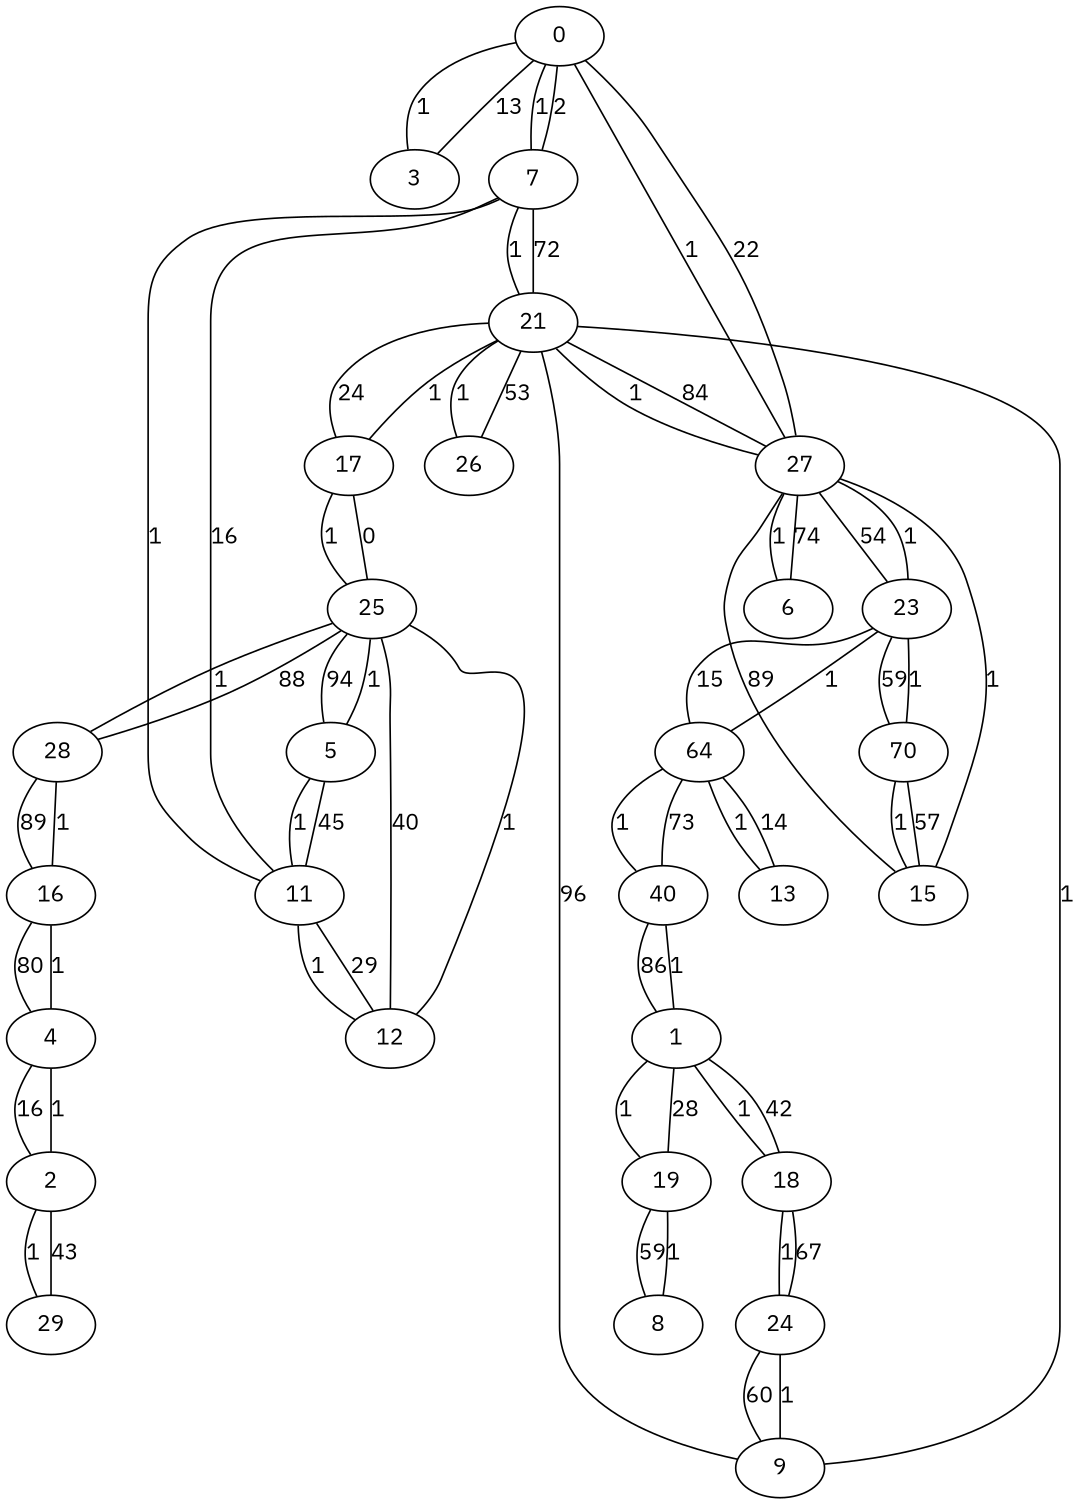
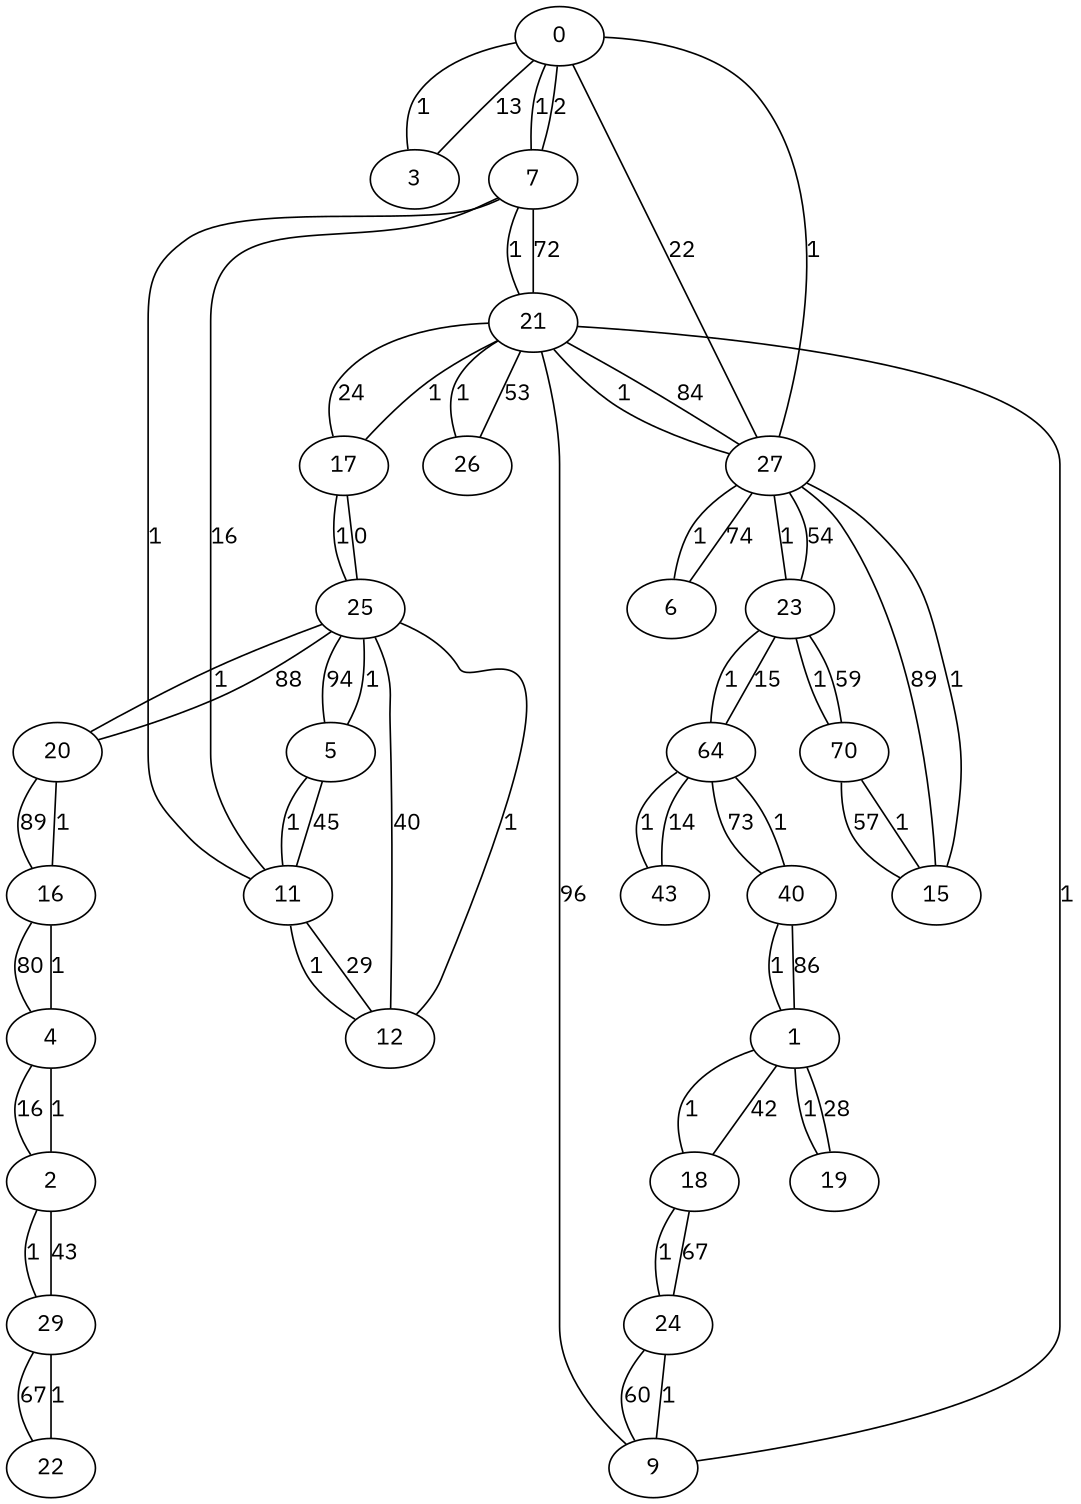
(58, 752) -> (58, 752)
(783, 895) -> (665, 895)
(658, 1325) -> none
none -> (51, 1468)
